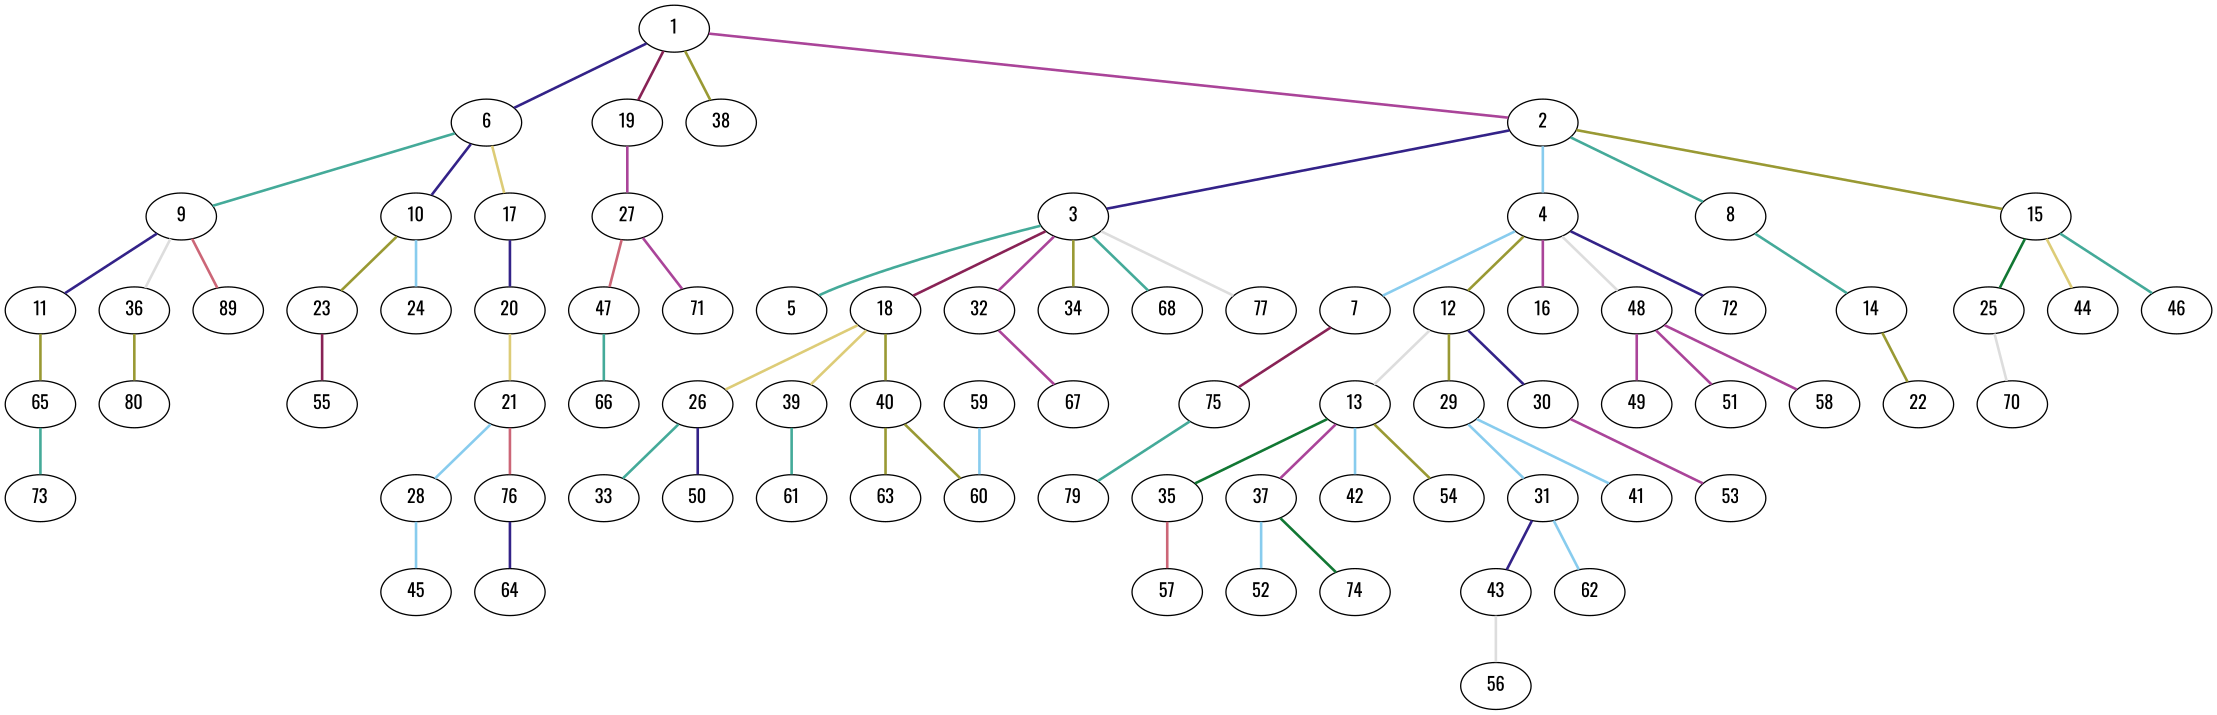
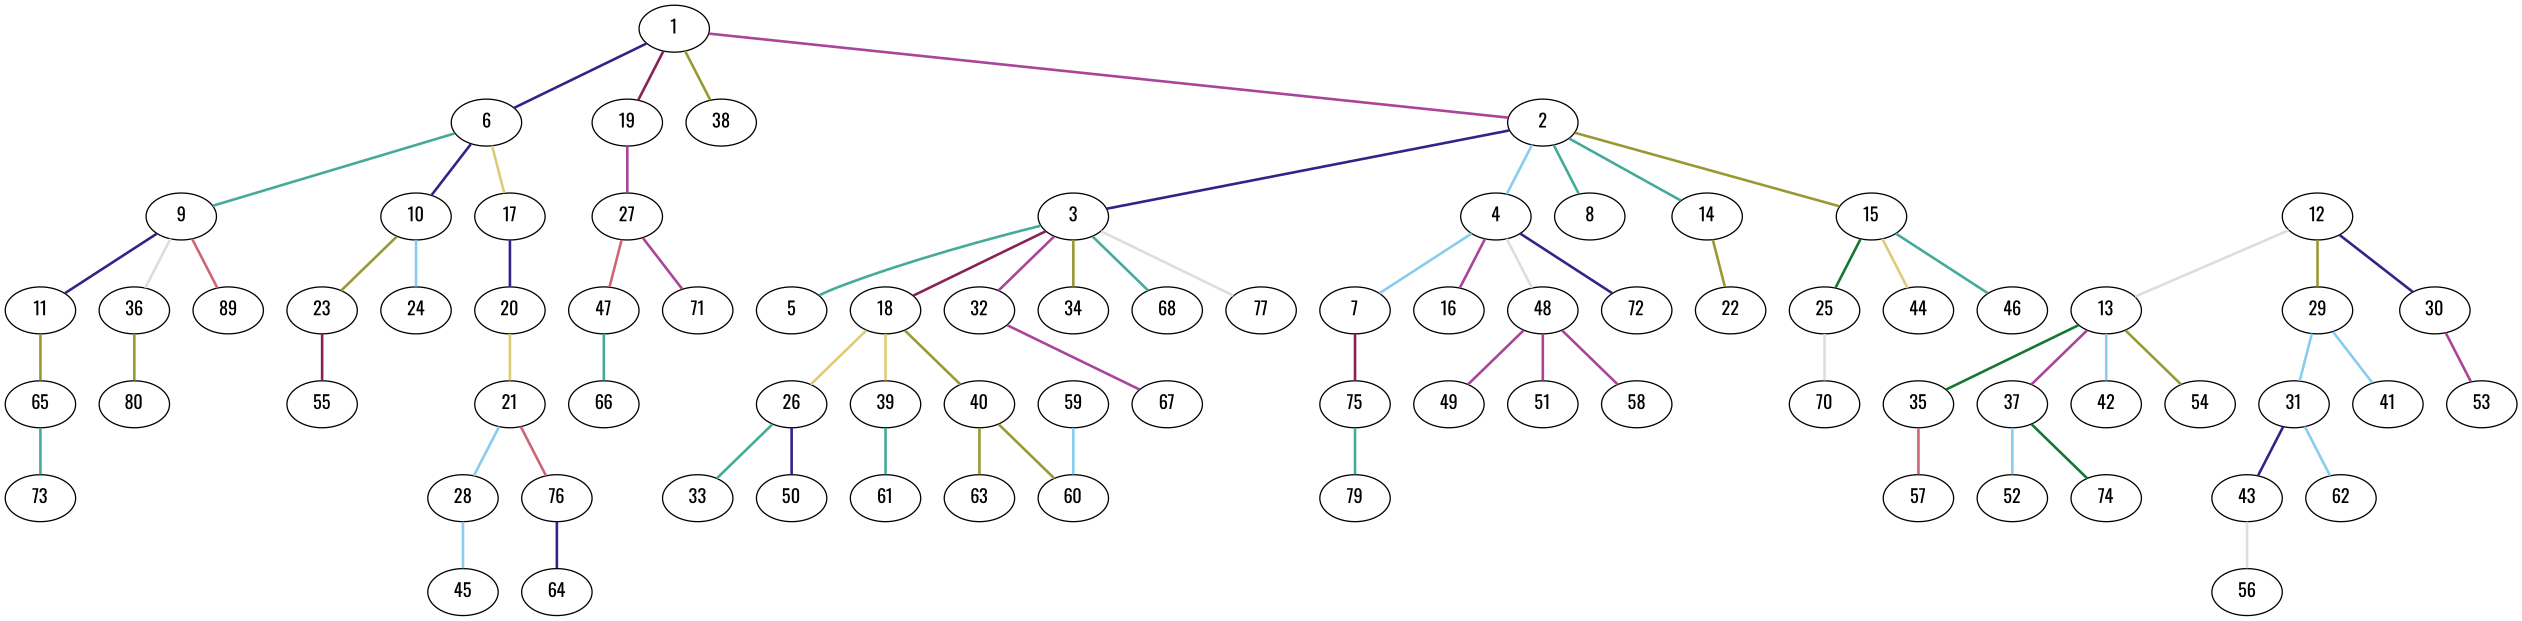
(1801, 263) -> (1625, 170)
(1496, 264) -> none
